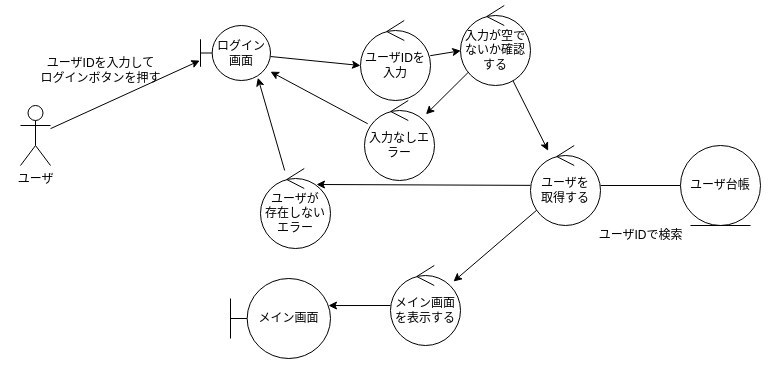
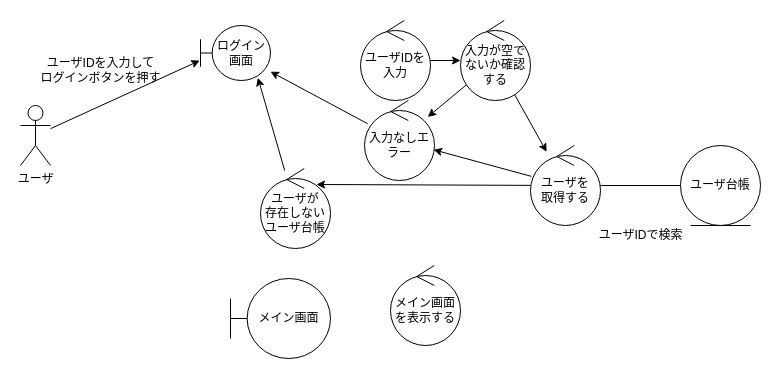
(496, 46) -> (496, 61)
(312, 61) -> none
(296, 214) -> (296, 214)
(498, 243) -> (486, 164)
(363, 306) -> none
